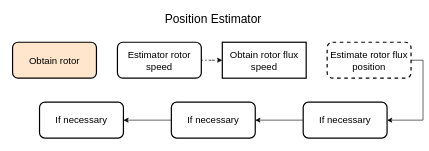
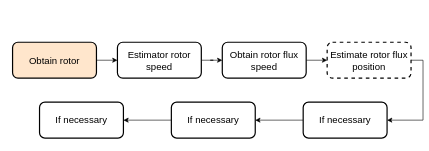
(213, 19) -> none
none -> (111, 60)
(212, 60) -> (212, 60)
(264, 60) -> (264, 60)
none -> (321, 60)
